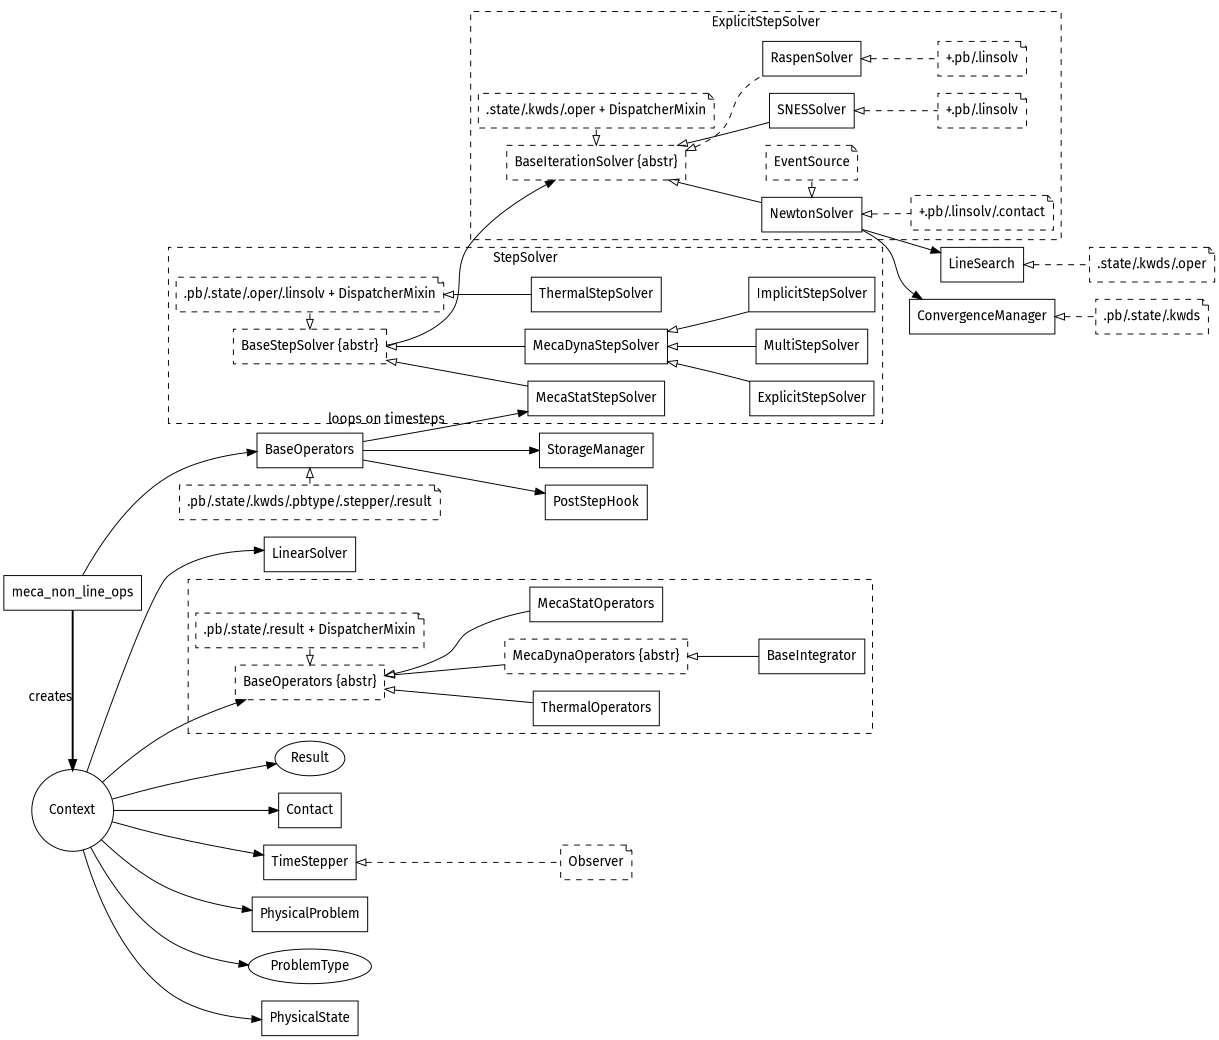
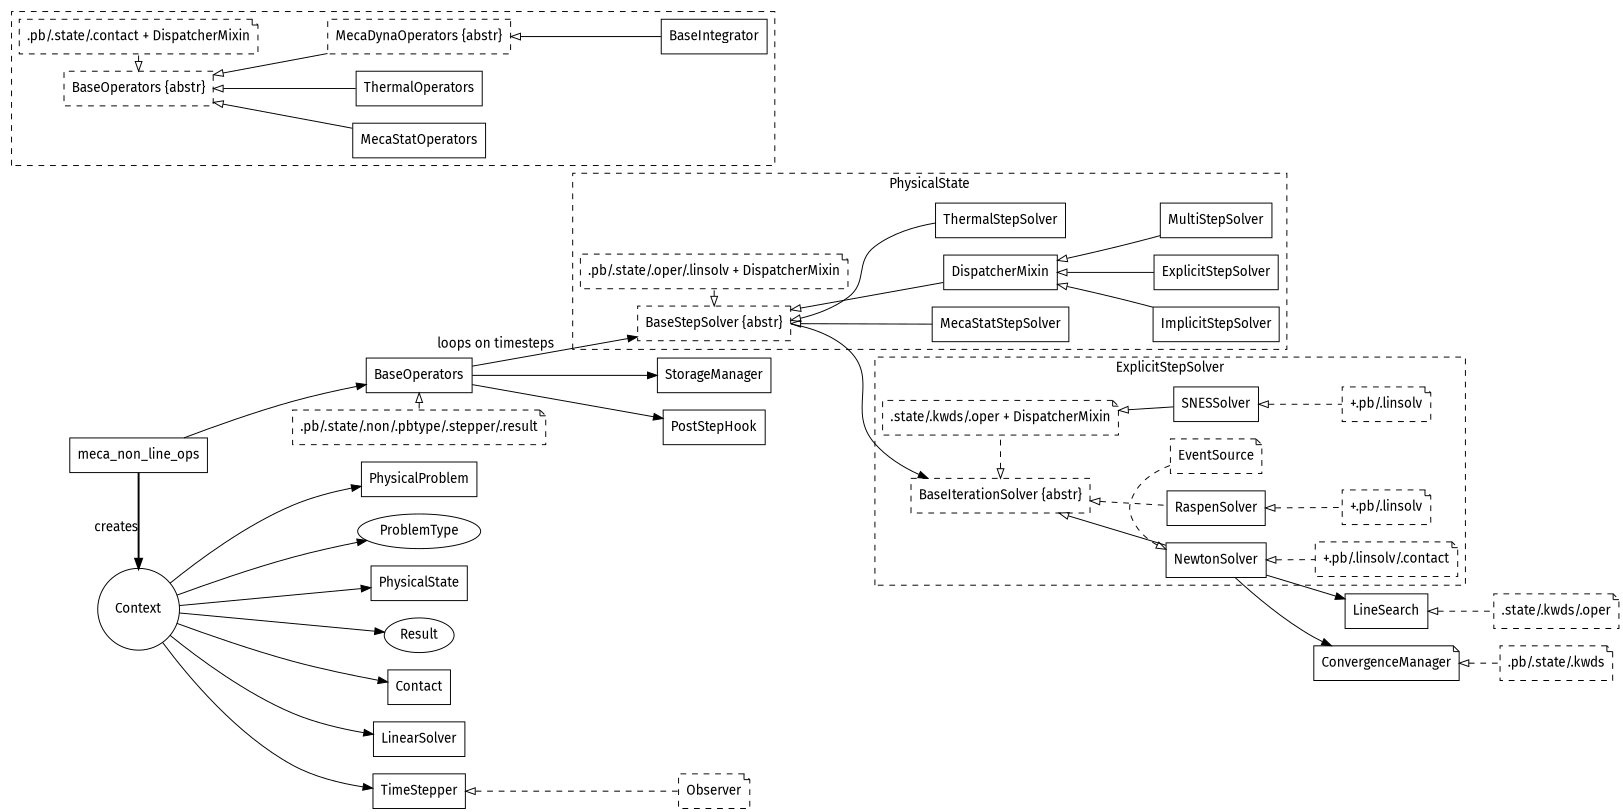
(728, 133) -> (1151, 408)
(526, 258) -> (930, 184)
(493, 295) -> (863, 265)
(982, 317) -> (1386, 663)
(596, 346) -> (1001, 272)
(433, 429) -> (550, 352)
(310, 502) -> (419, 427)
(310, 630) -> (139, 37)
(165, 735) -> none
